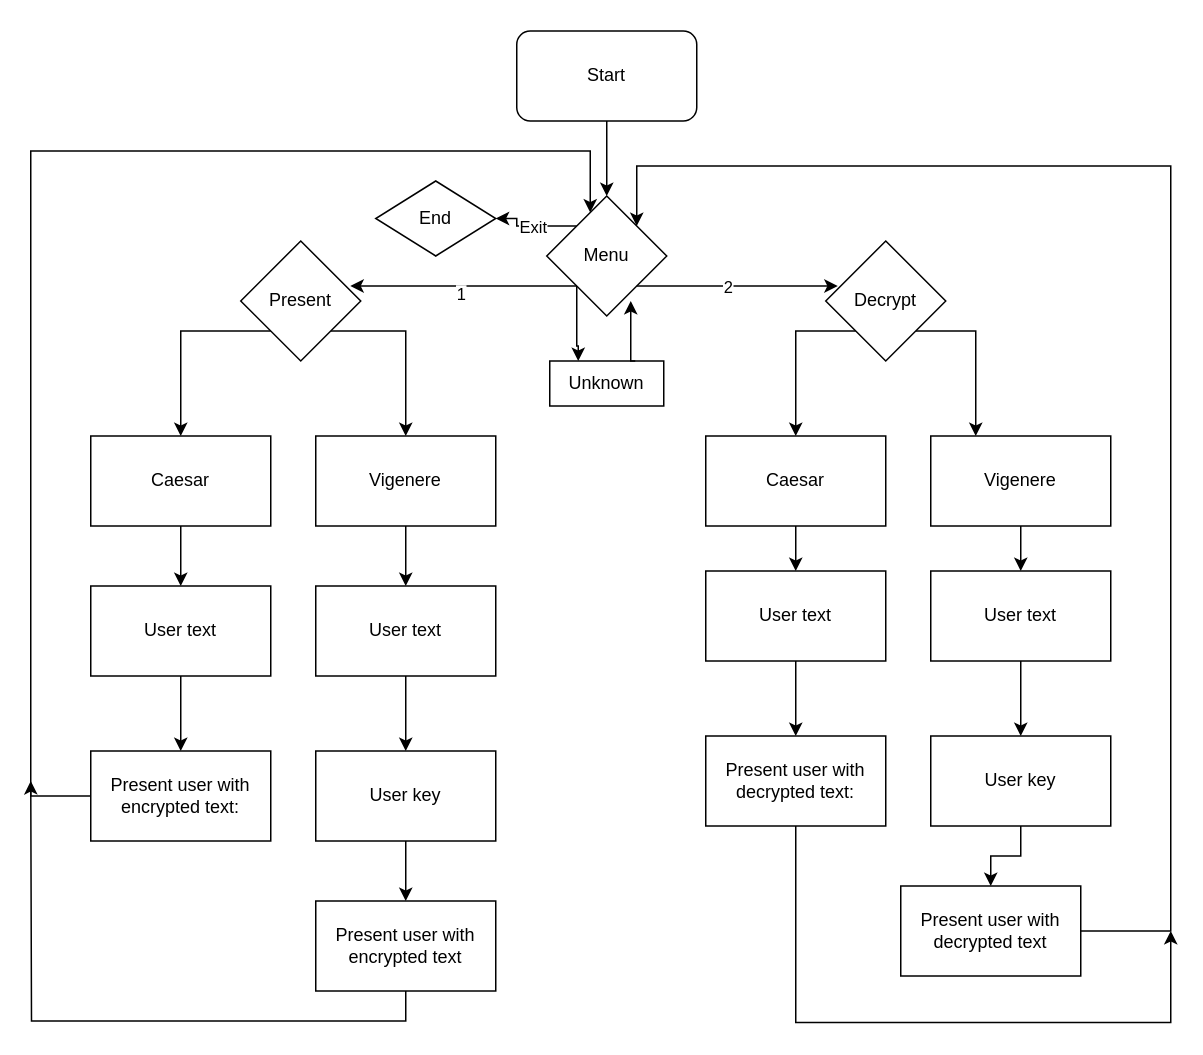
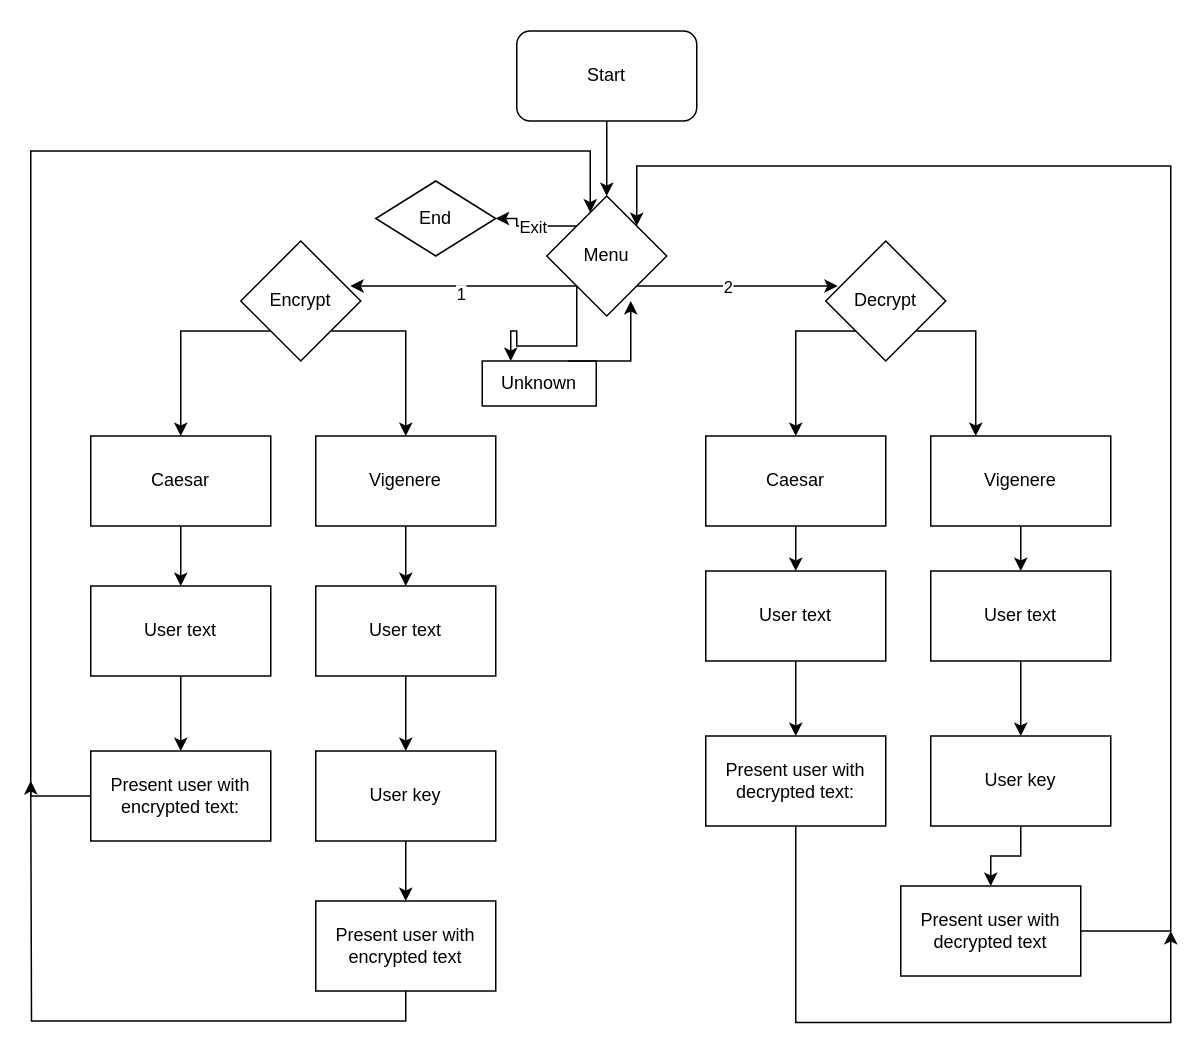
(301, 301) -> (301, 301)
(607, 383) -> (539, 383)
